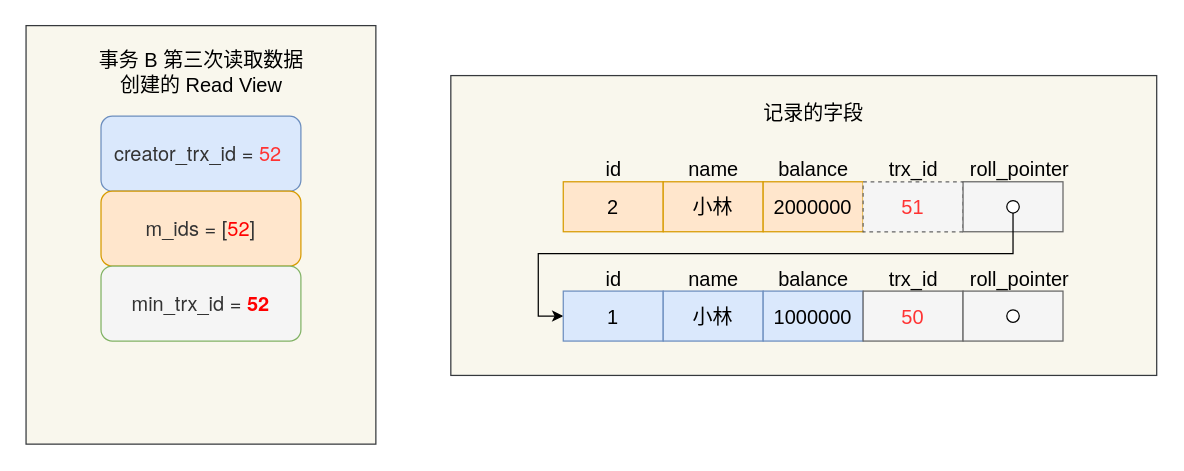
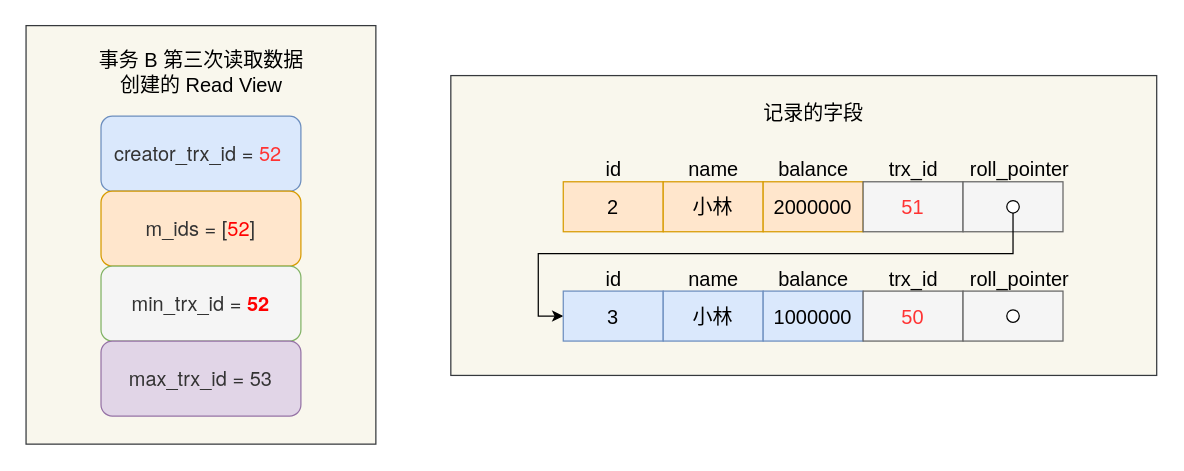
(913, 207) -> (913, 207)
(613, 317) -> (613, 317)
none -> (201, 379)
